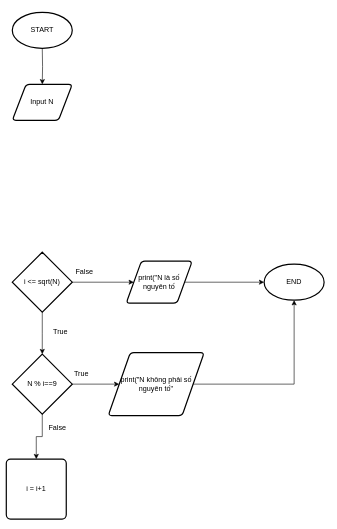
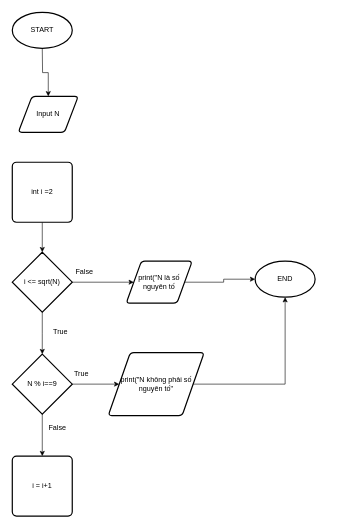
(42, 102) -> (48, 114)
none -> (42, 192)
none -> (42, 246)
(294, 282) -> (285, 279)
(36, 489) -> (42, 486)
